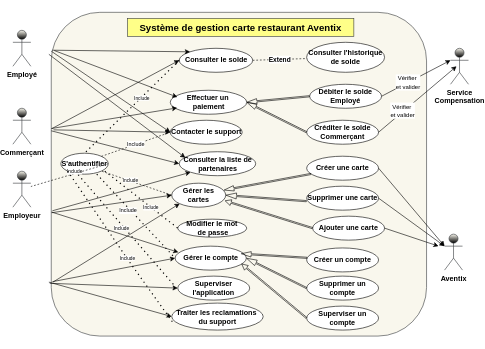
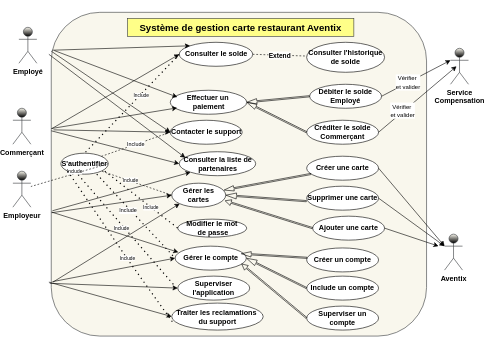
(22, 48) -> (28, 45)
(216, 60) -> (216, 54)
(343, 288) -> (343, 288)
